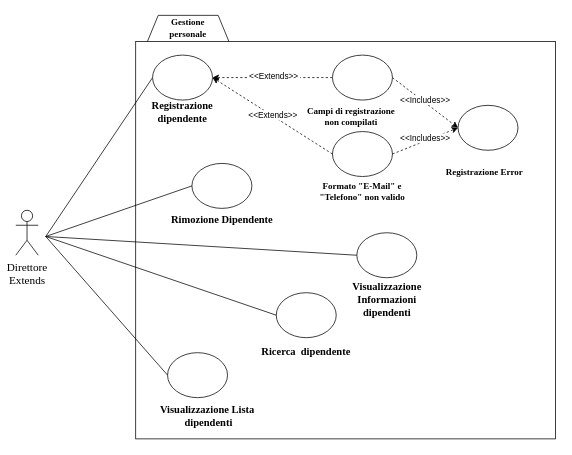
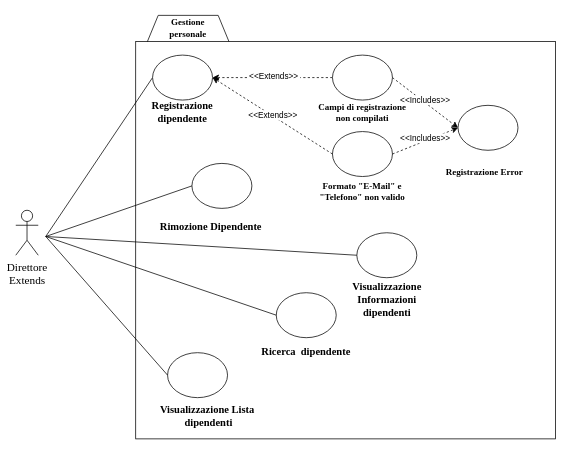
(351, 117) -> (362, 113)
(222, 220) -> (210, 227)
